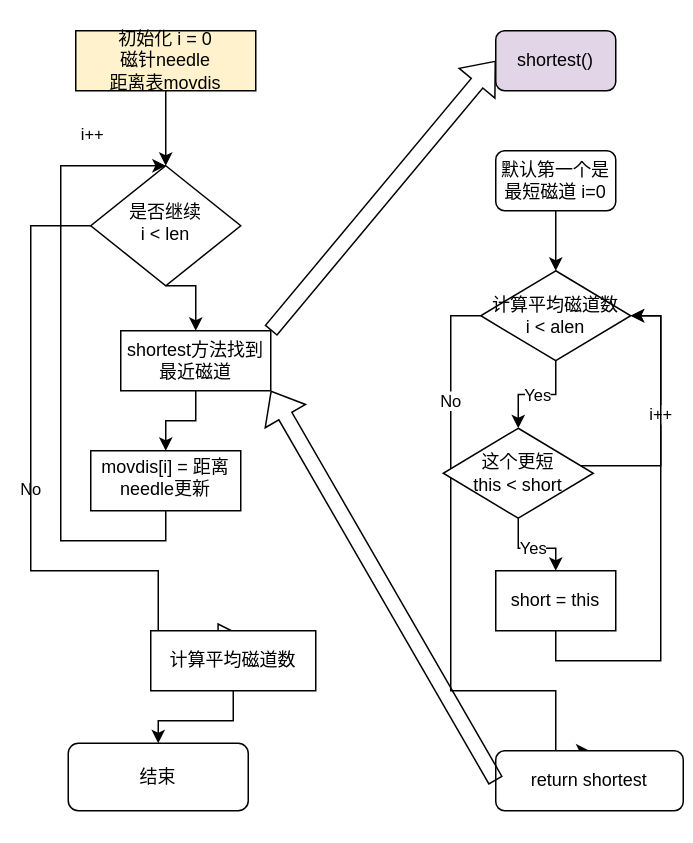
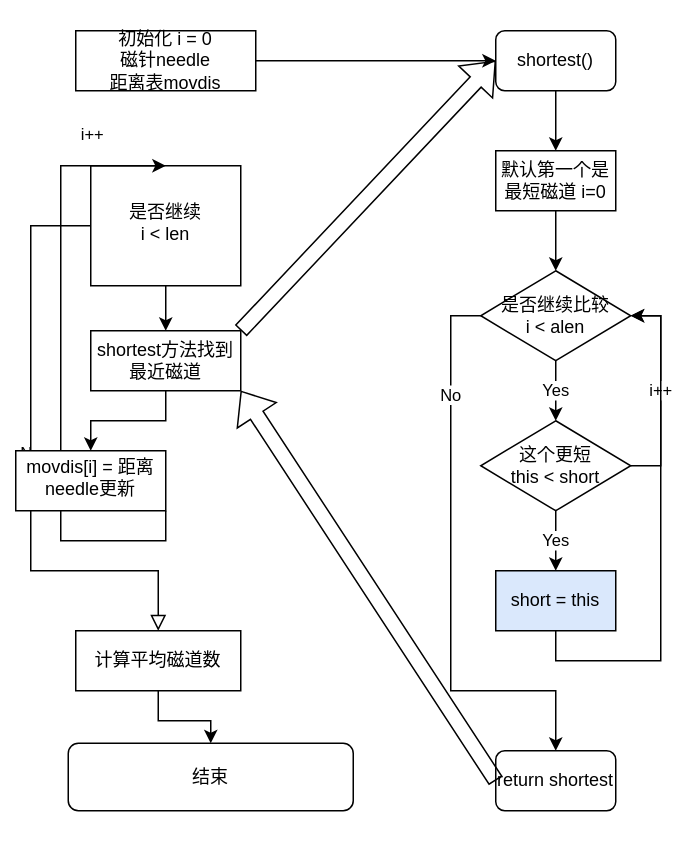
(166, 61) -> (166, 61)
(556, 61) -> (556, 61)
none -> (556, 116)
(166, 123) -> (371, 61)
(556, 181) -> (556, 181)
(166, 226) -> (166, 226)
(556, 316) -> (556, 316)
(196, 361) -> (166, 361)
(518, 473) -> (556, 466)
(166, 481) -> (91, 481)
(556, 601) -> (556, 601)
(233, 661) -> (158, 661)
(158, 777) -> (211, 777)
(590, 781) -> (556, 781)
